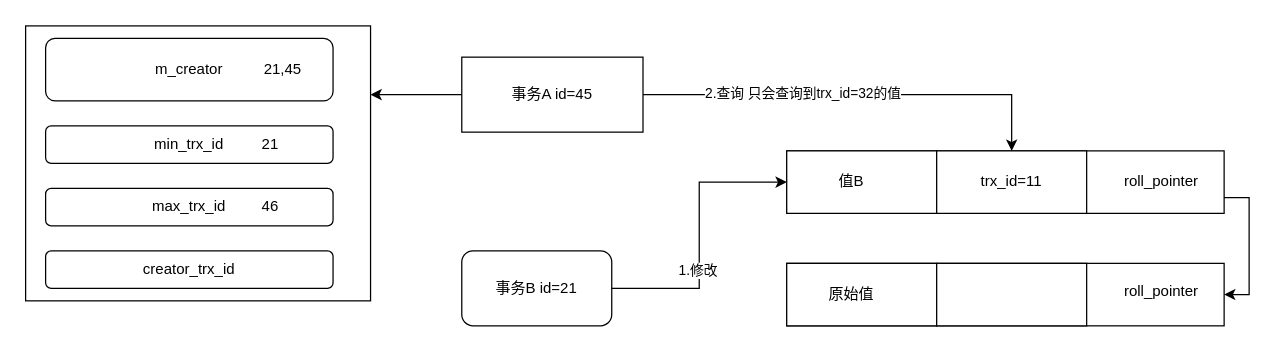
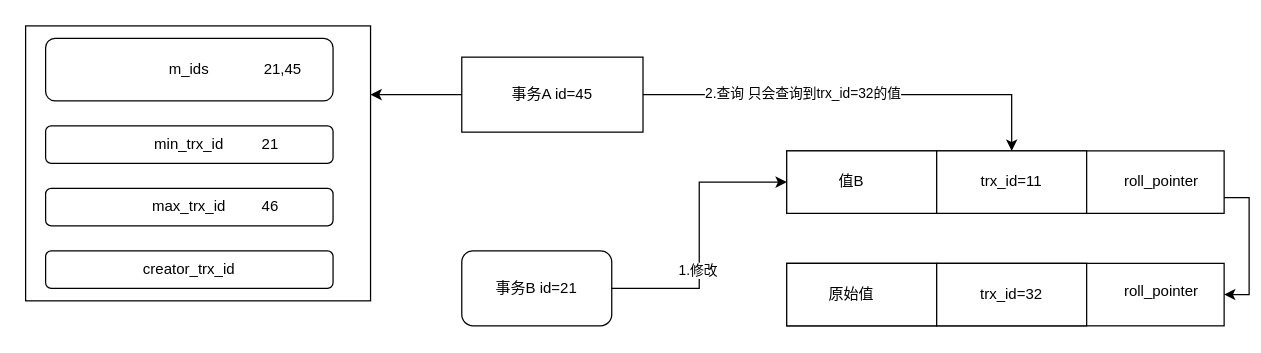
(189, 69) -> (189, 69)
none -> (1012, 294)
